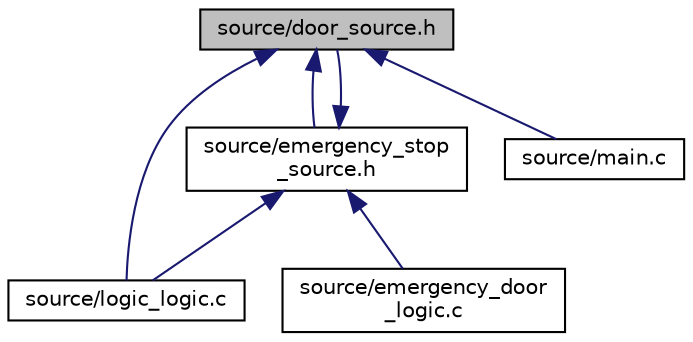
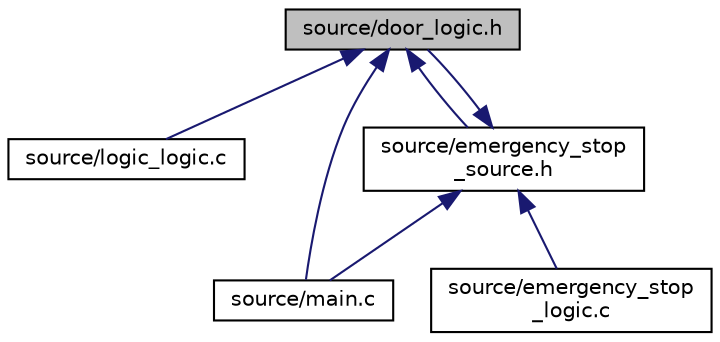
(327, 30) -> (403, 30)
(209, 242) -> (386, 242)
(424, 300) -> (571, 300)
